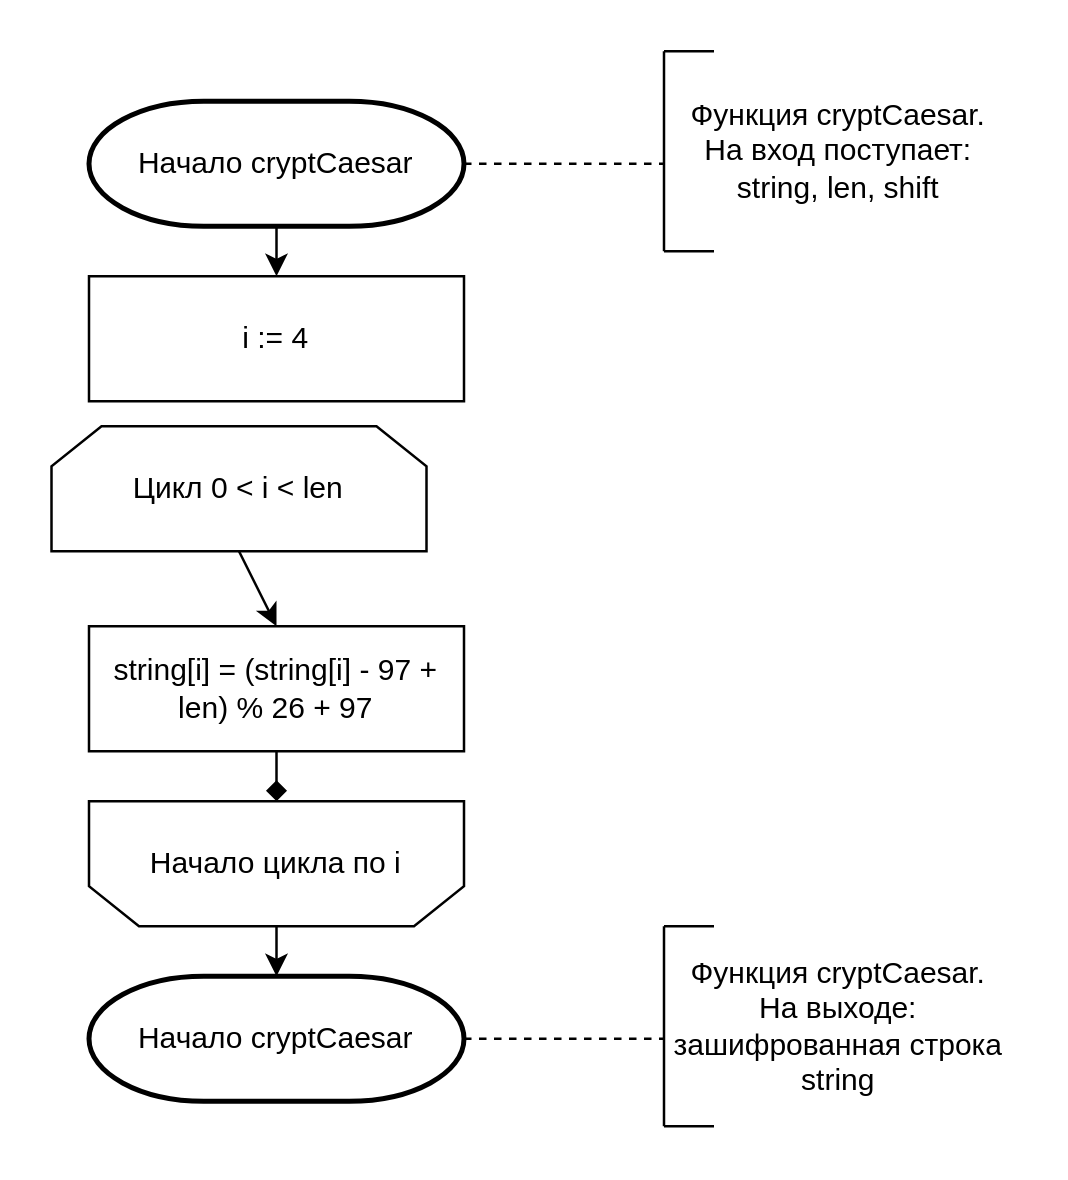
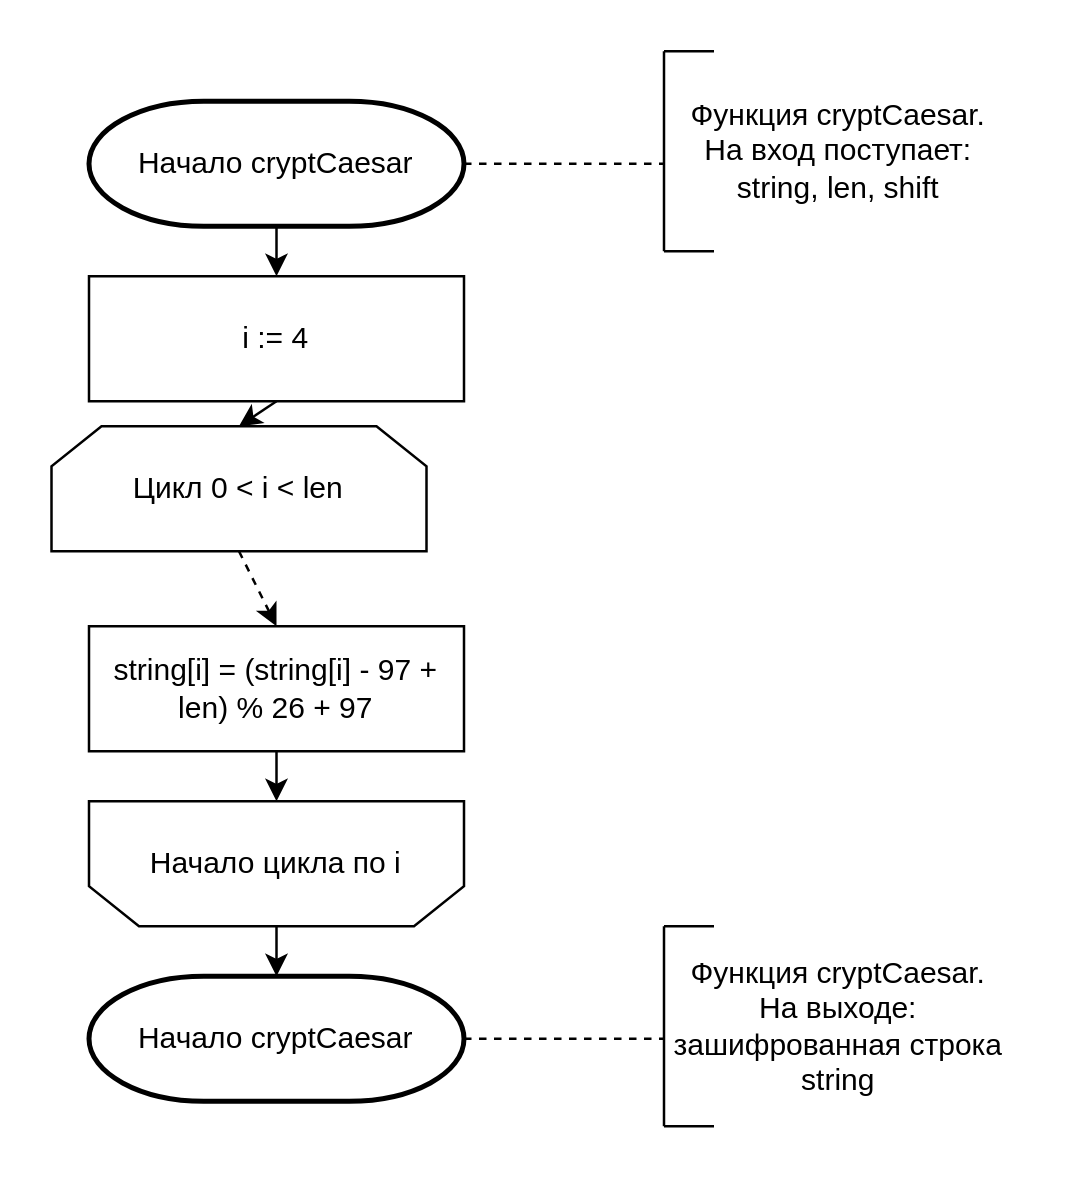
none -> (265, 409)
(253, 579) -> (253, 579)
(276, 781) -> (276, 782)
